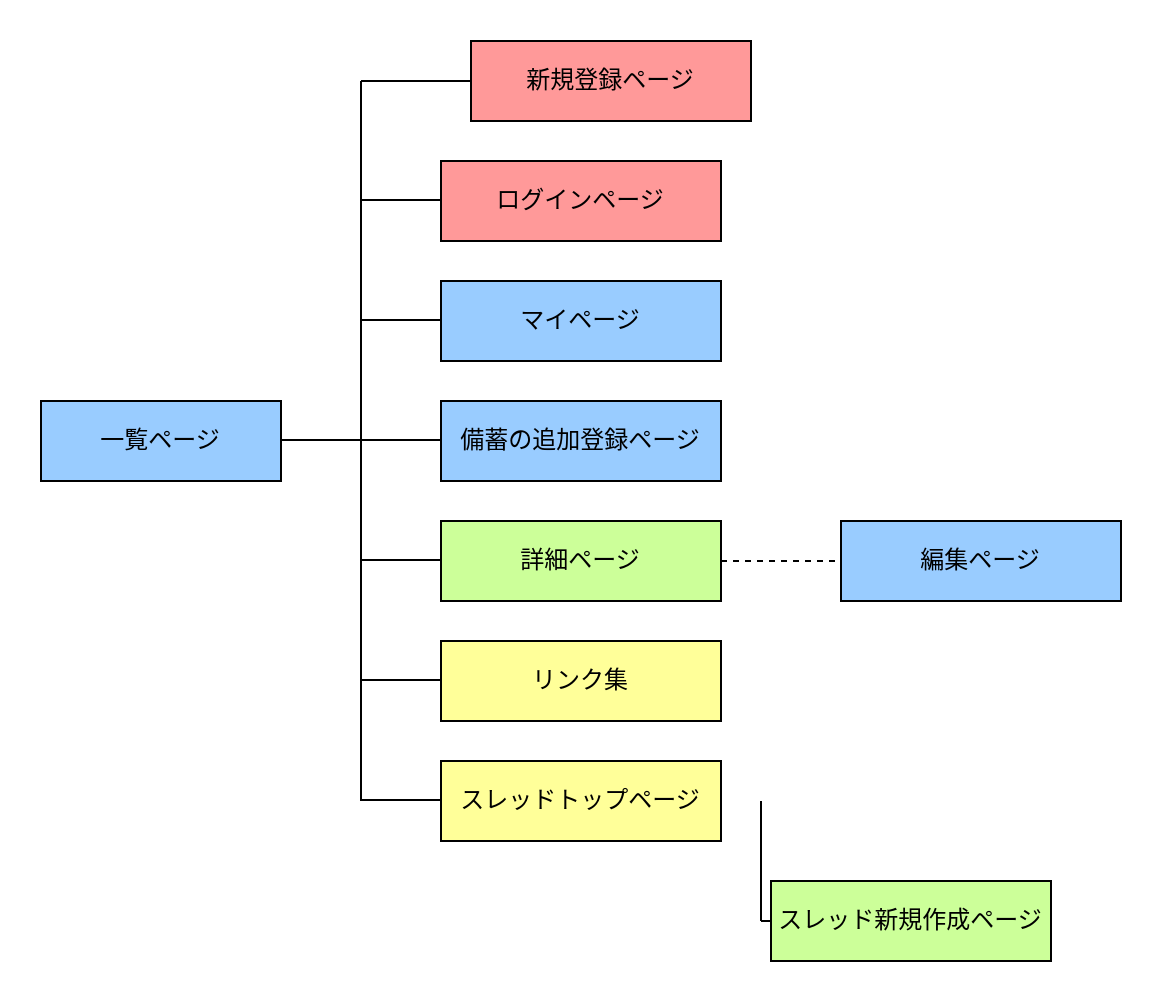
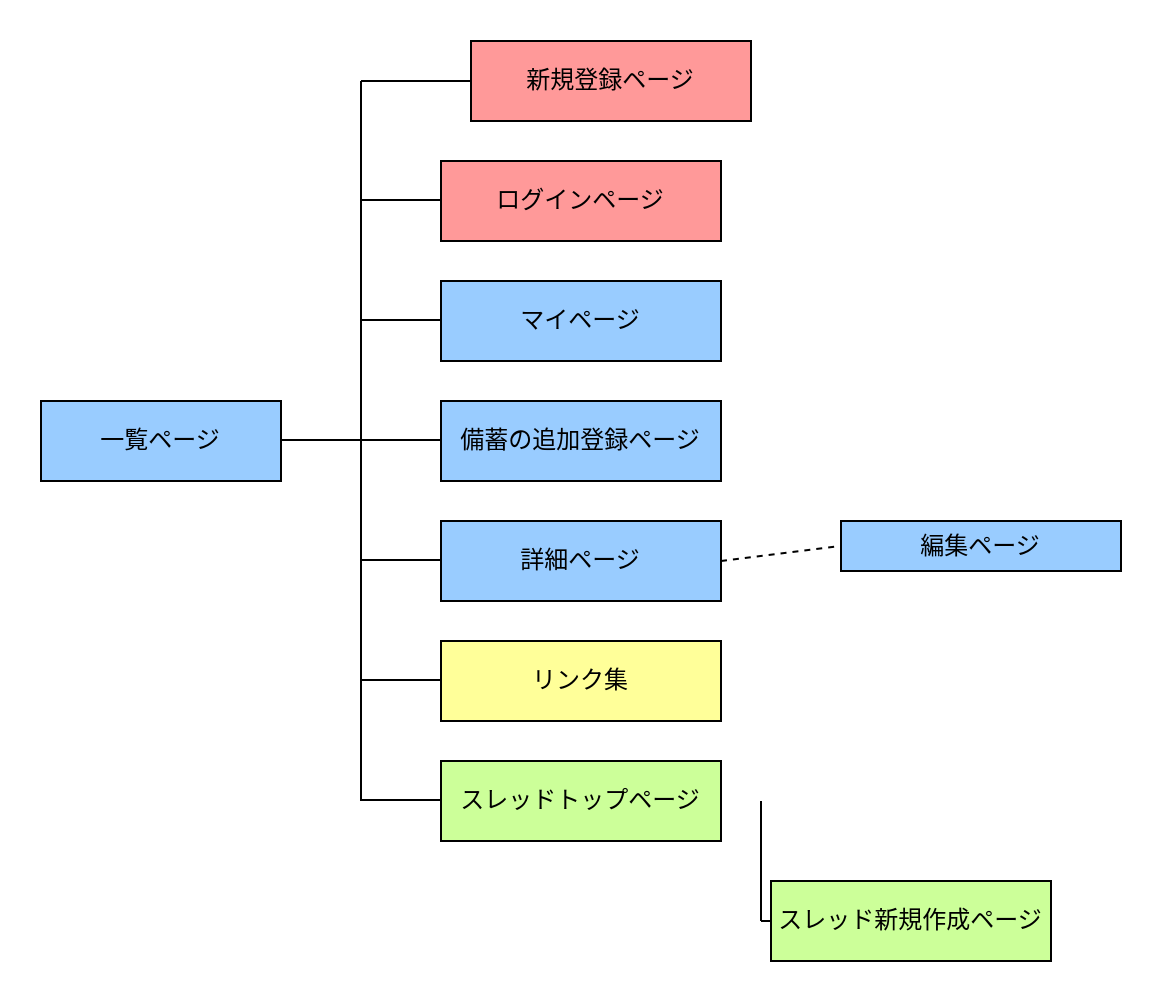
(581, 561) -> (581, 561)
(981, 561) -> (981, 546)
(581, 801) -> (581, 801)
